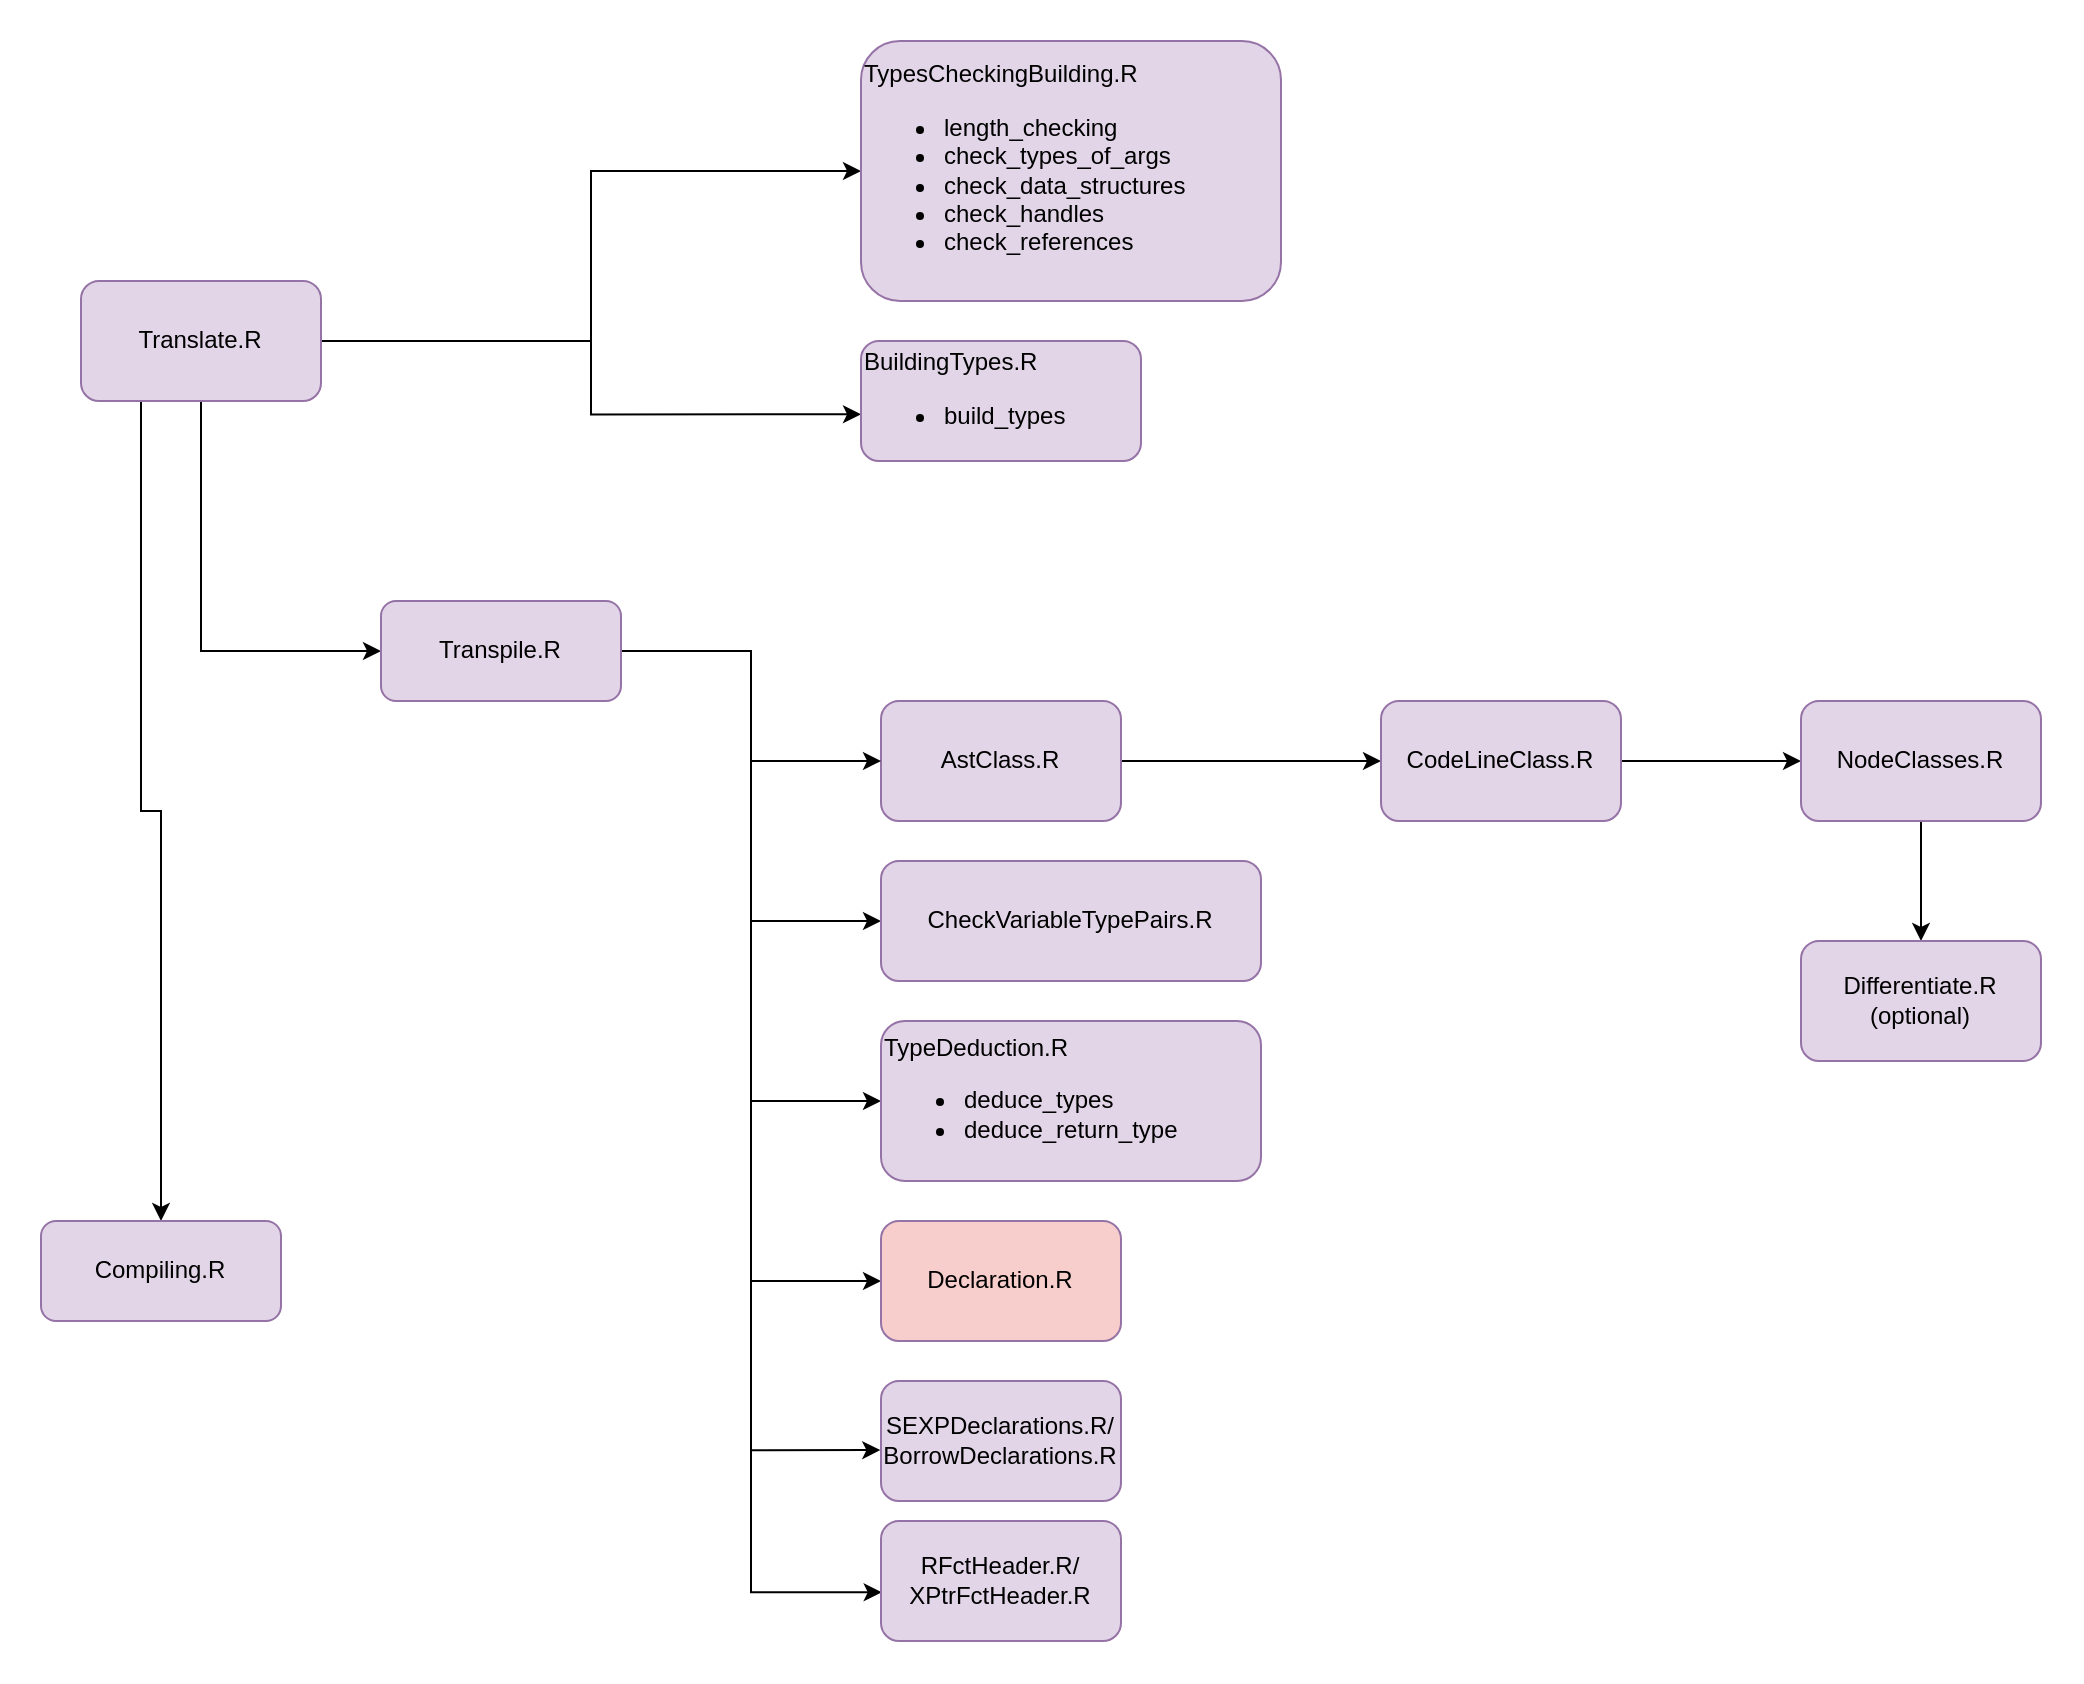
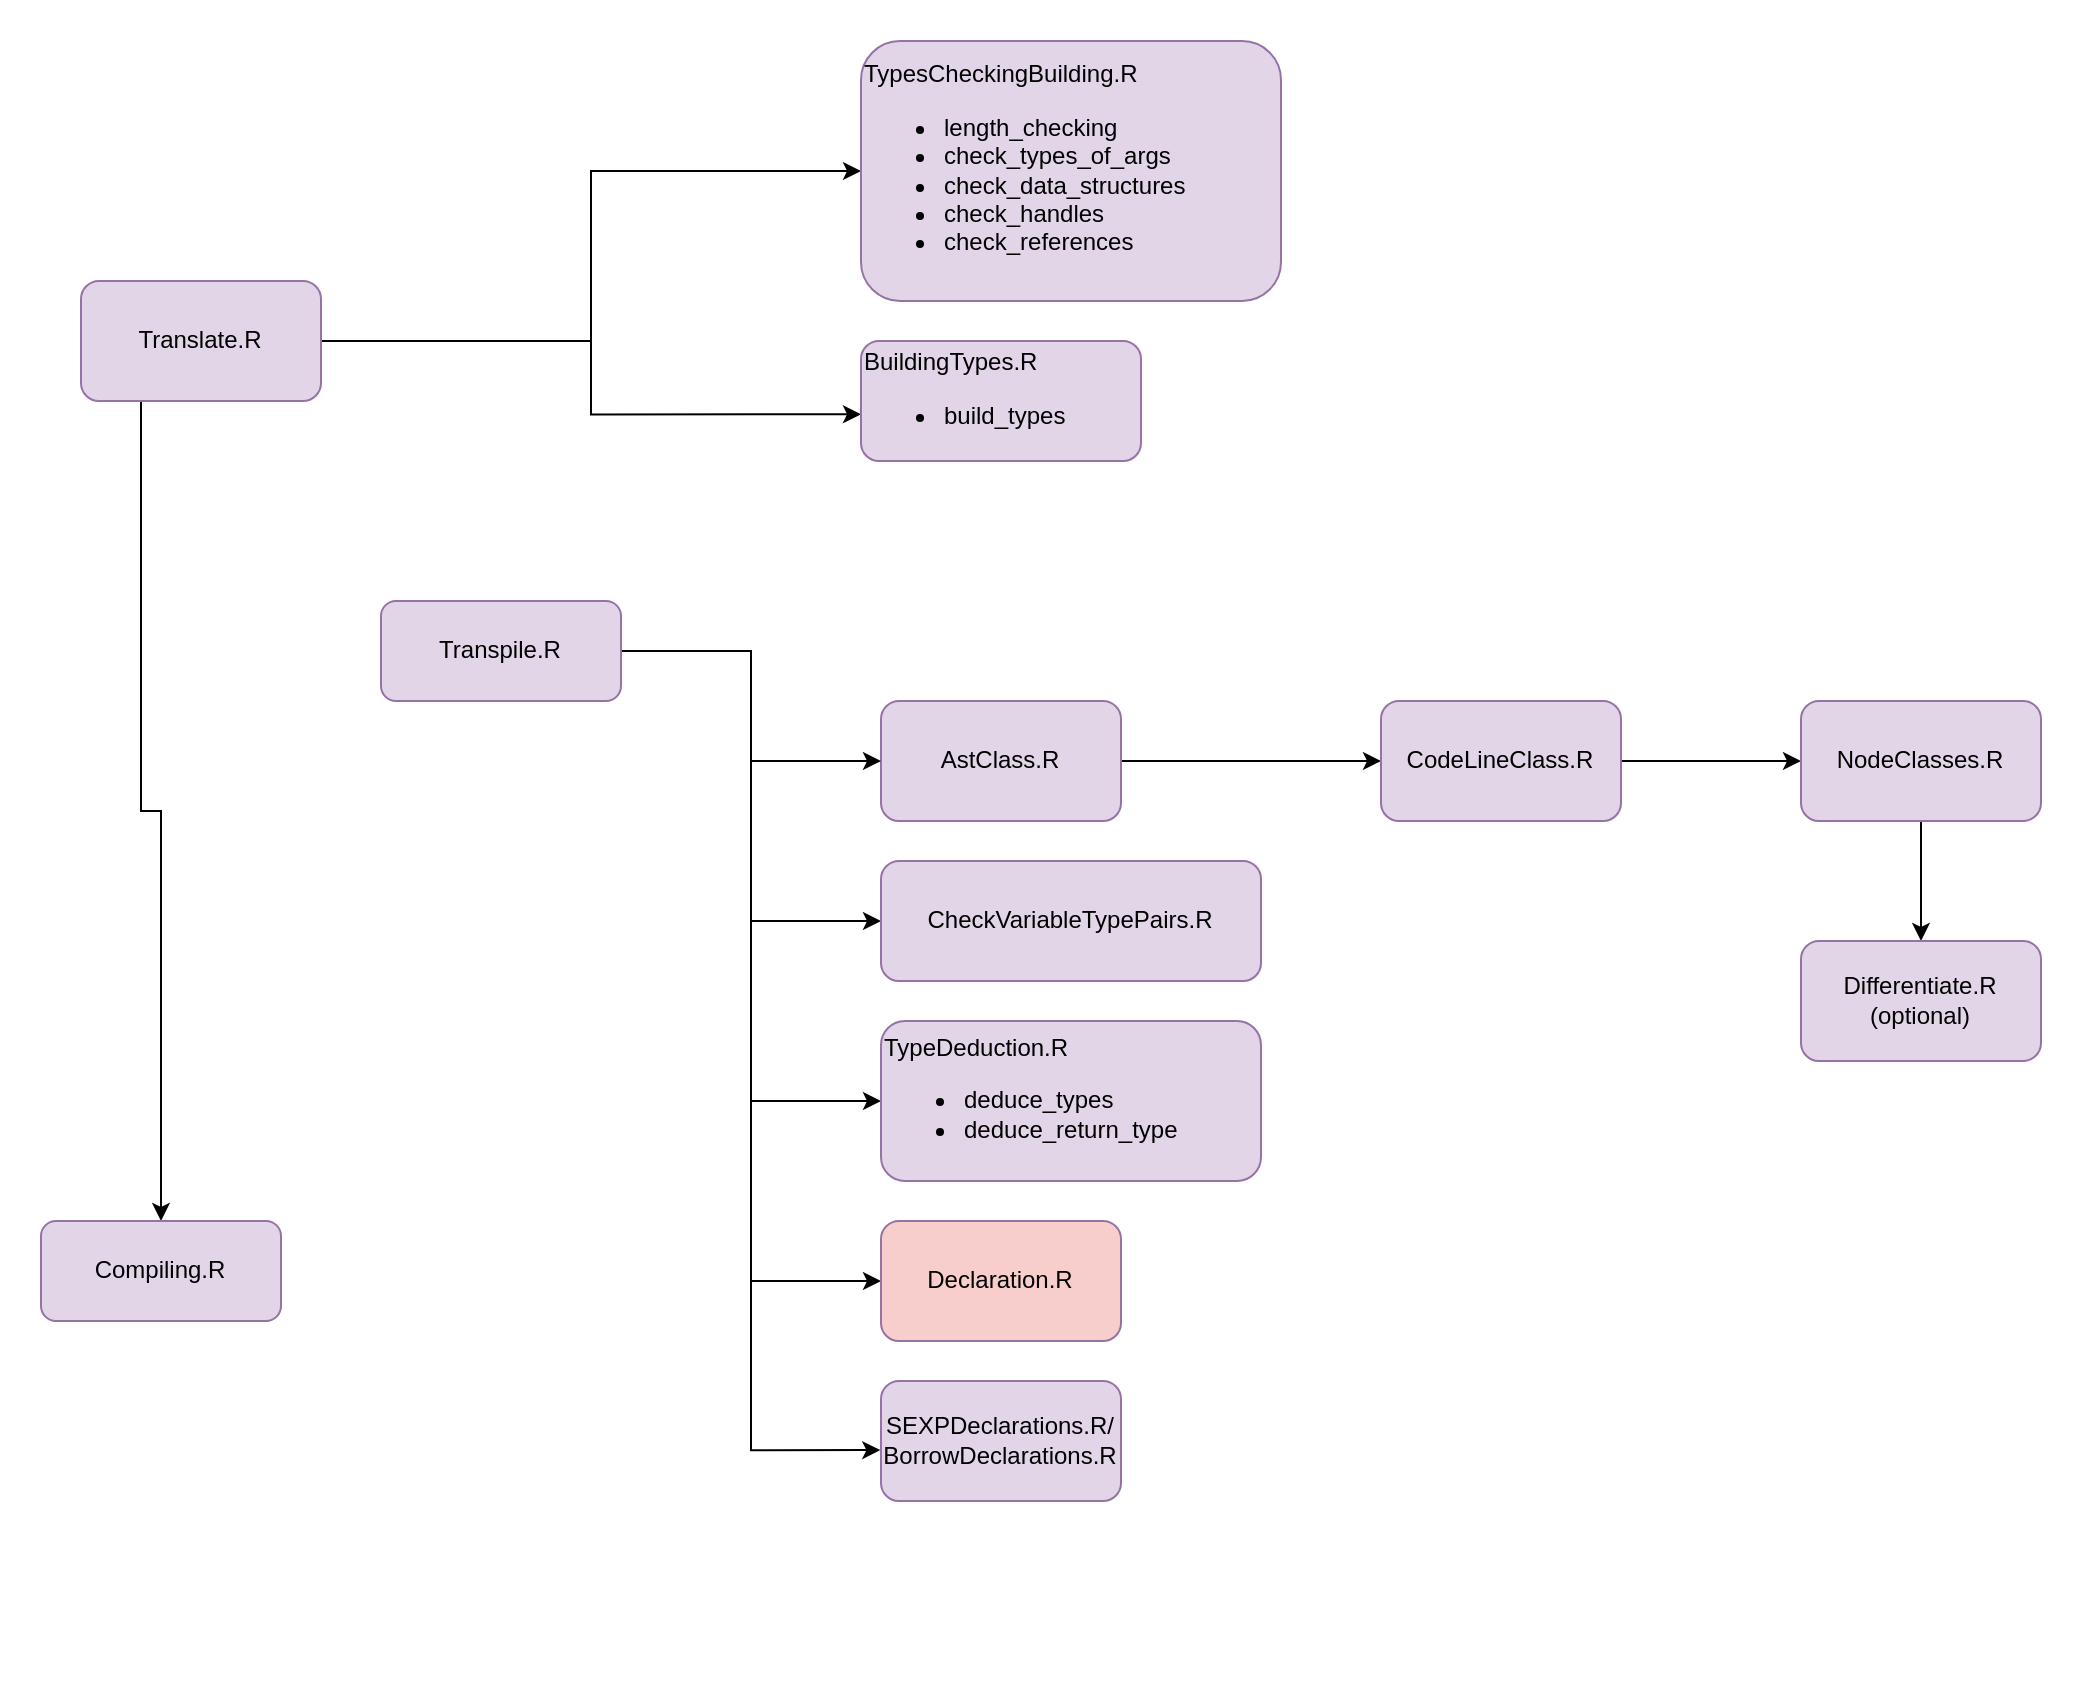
(201, 609) -> none
(751, 1581) -> none
(1001, 1581) -> none
